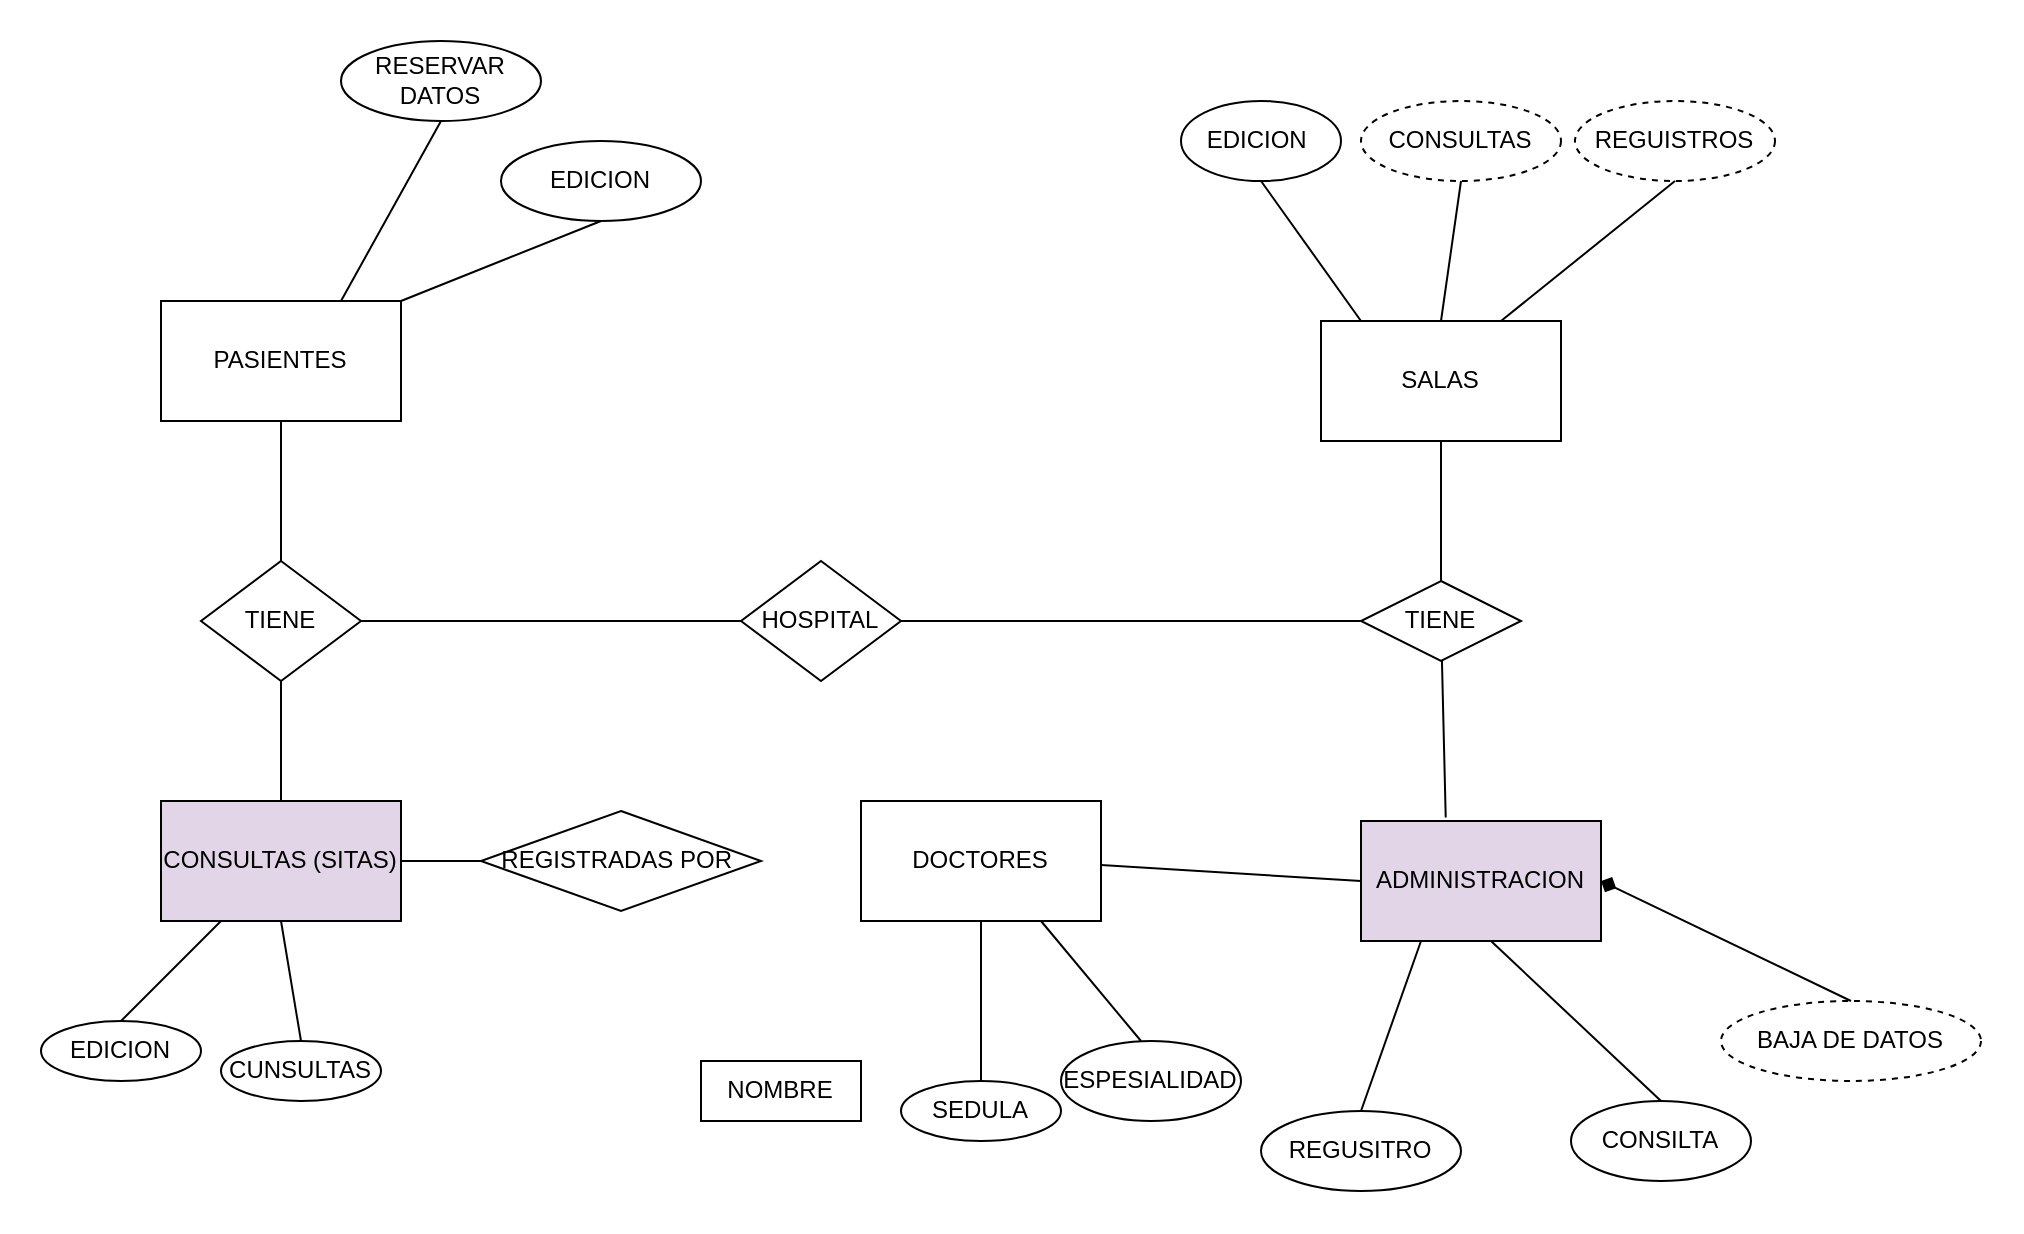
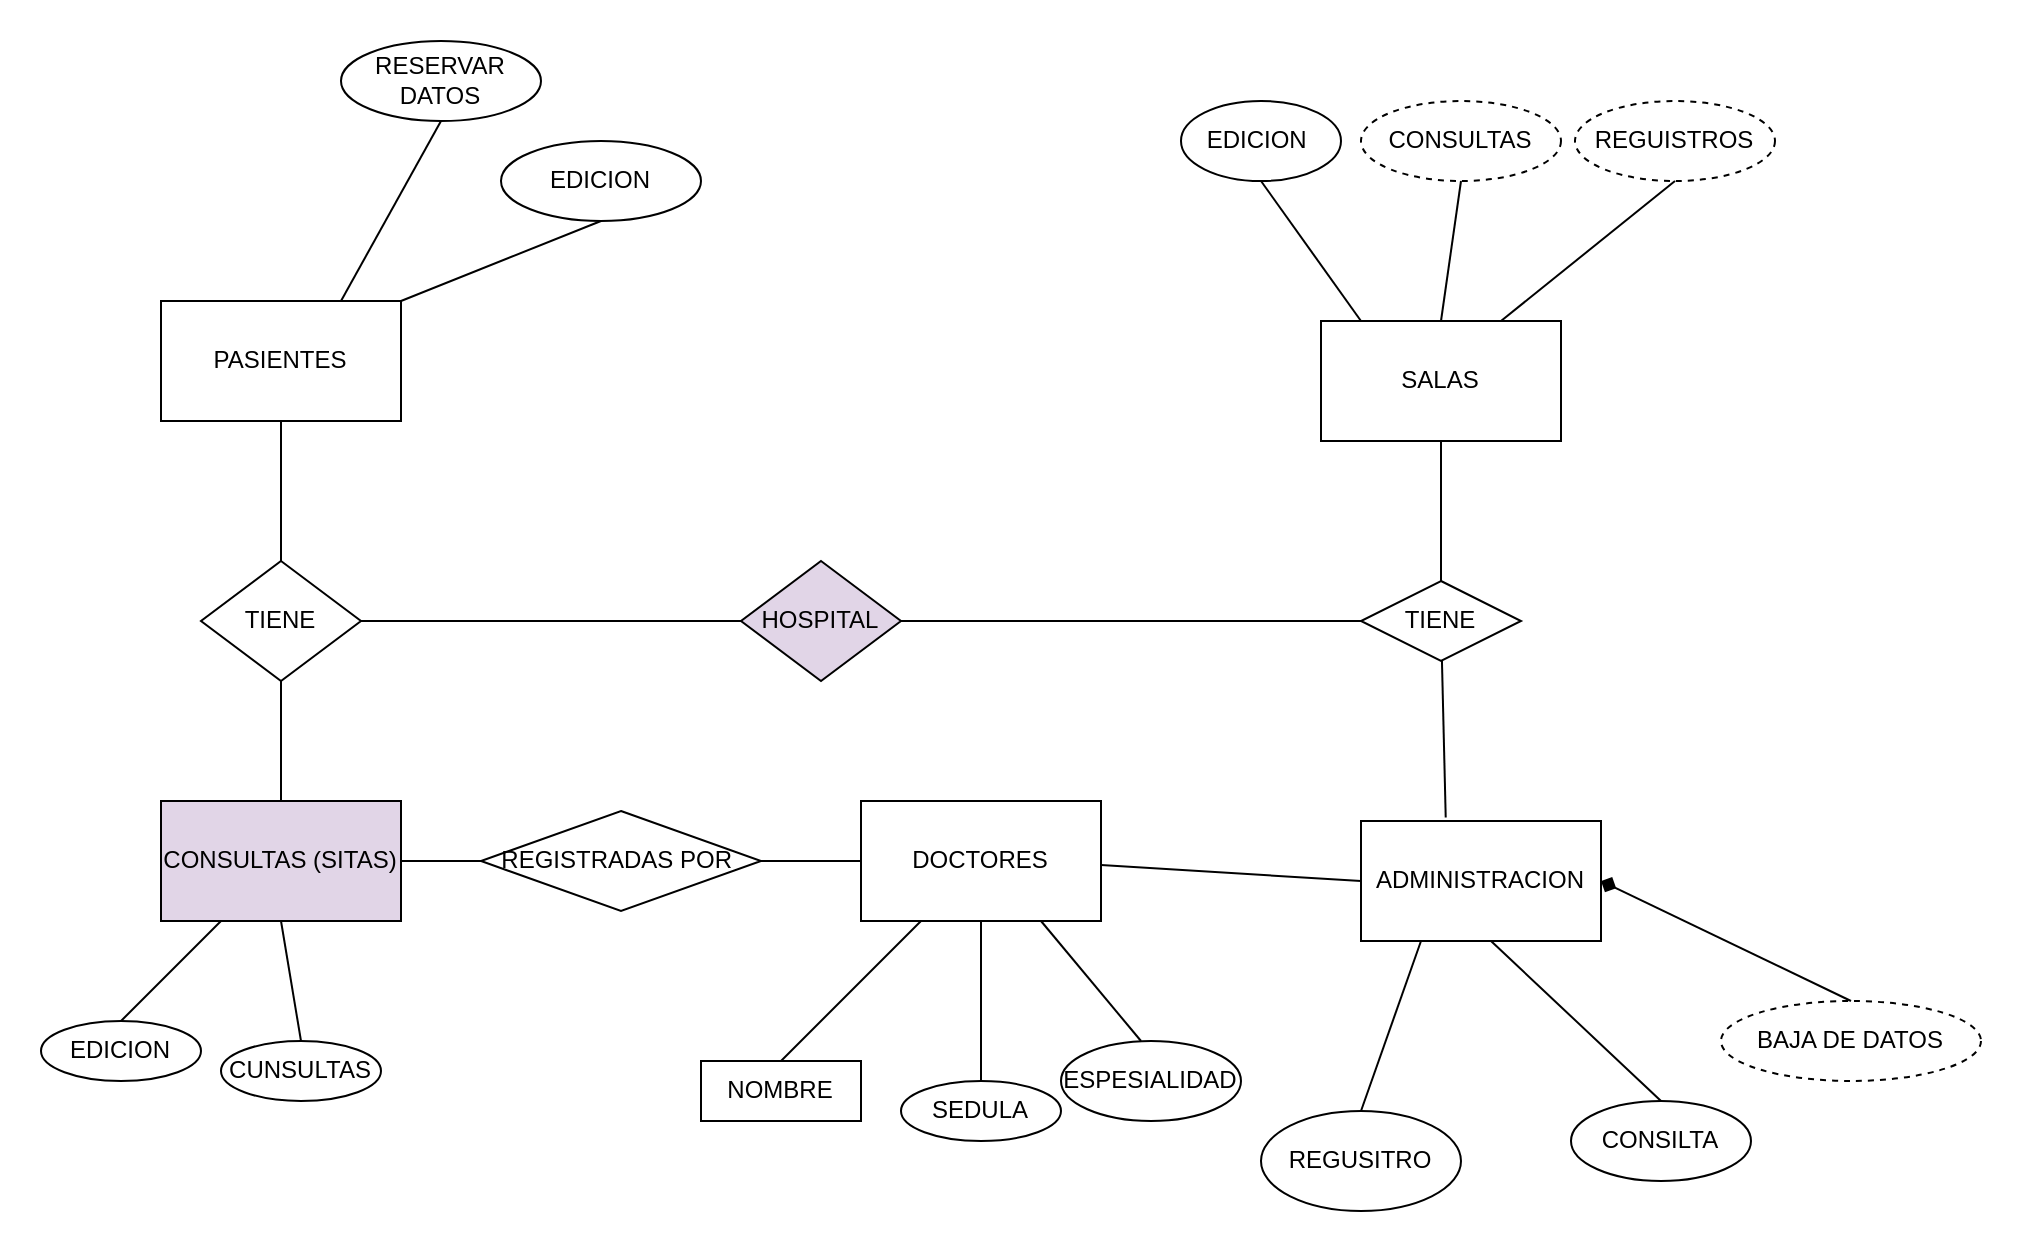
(821, 621) -> (821, 621)
none -> (811, 861)
(1481, 881) -> (1481, 881)
none -> (851, 991)
(1361, 1151) -> (1361, 1161)
